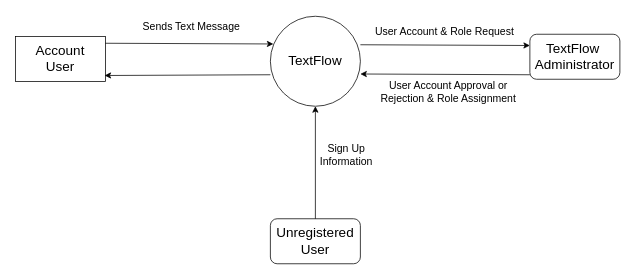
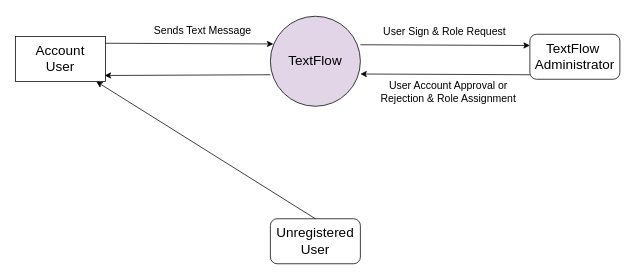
(192, 27) -> (203, 30)
(445, 31) -> (445, 31)
(315, 61) -> (315, 61)
(346, 155) -> none
(315, 165) -> (208, 152)
